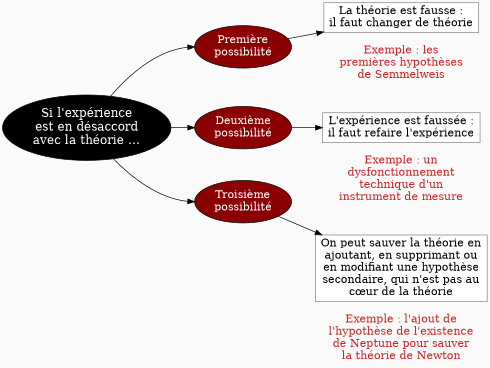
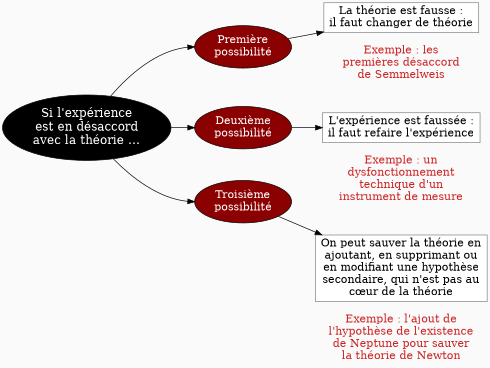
(401, 63) -> (401, 63)
